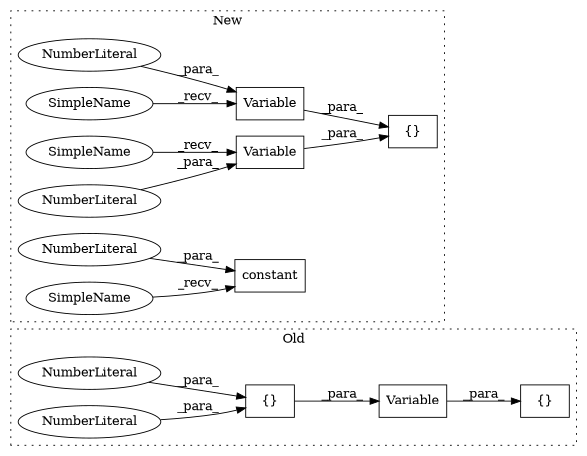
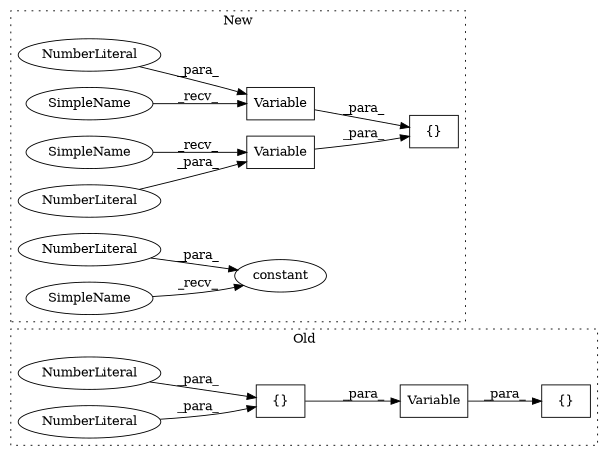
(270, 276) -> (281, 276)
